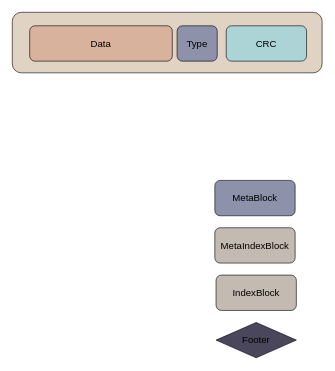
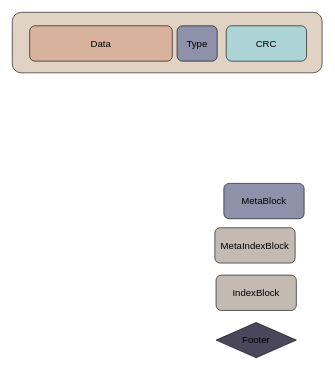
(255, 198) -> (264, 201)
